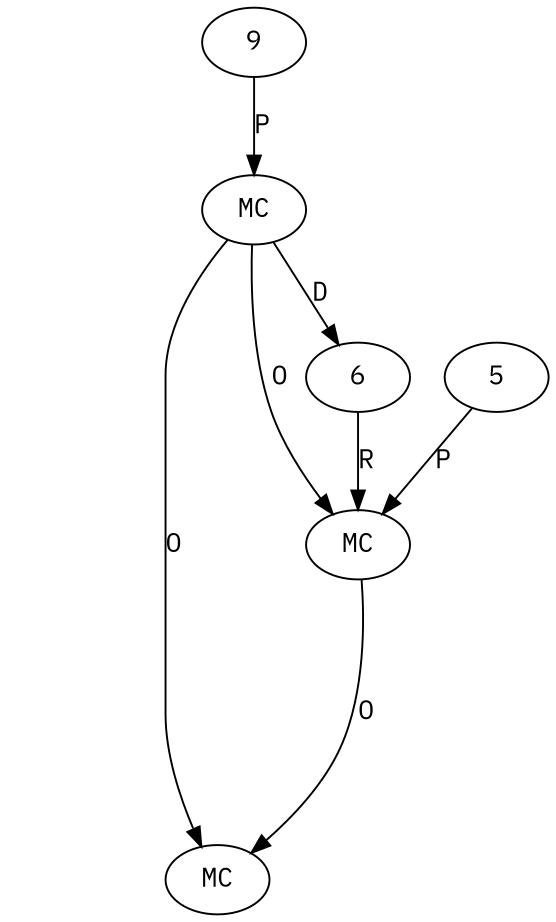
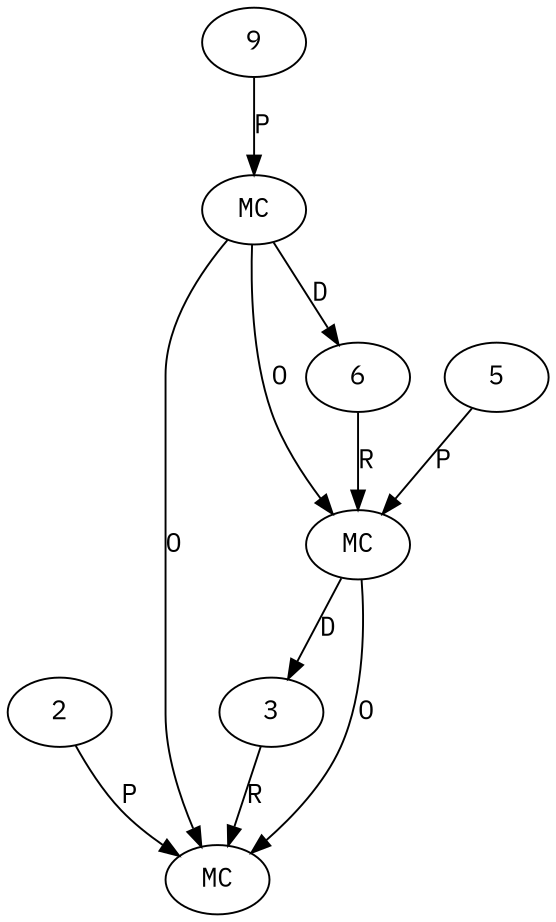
none -> (60, 712)
none -> (271, 712)
